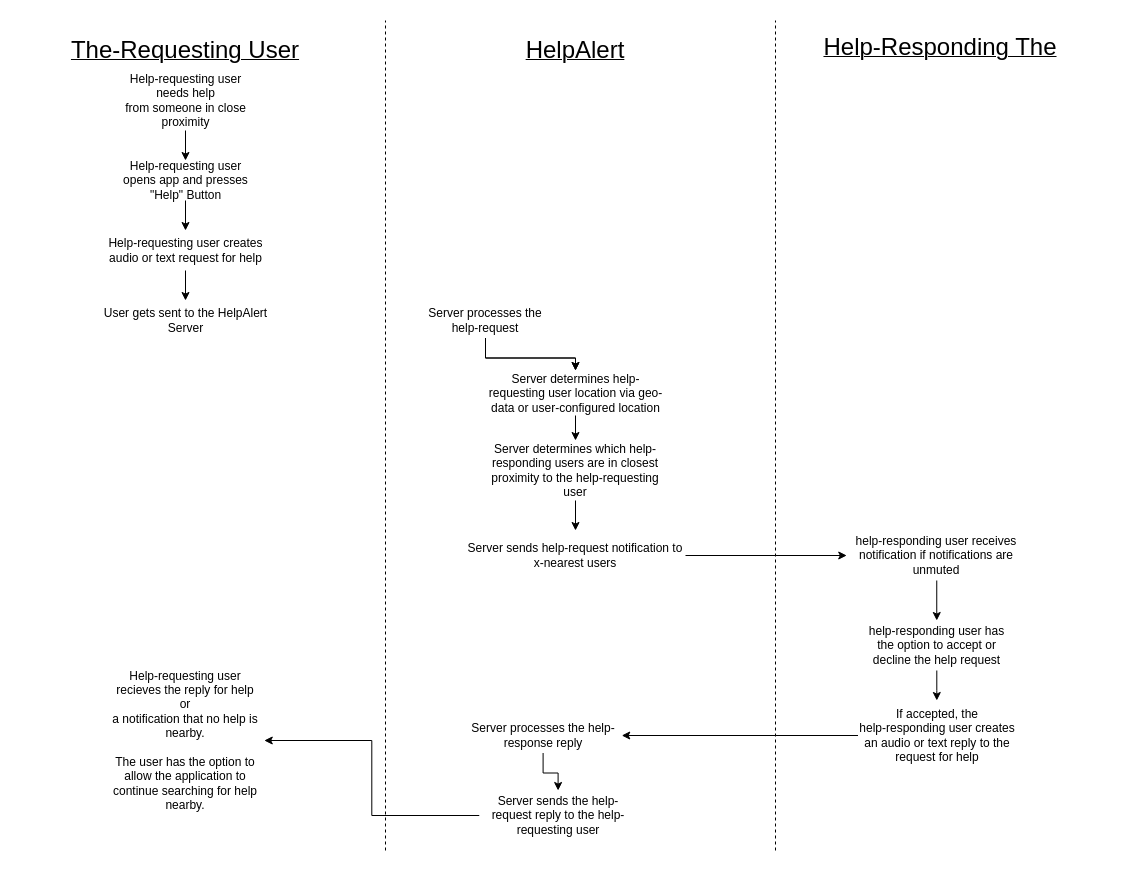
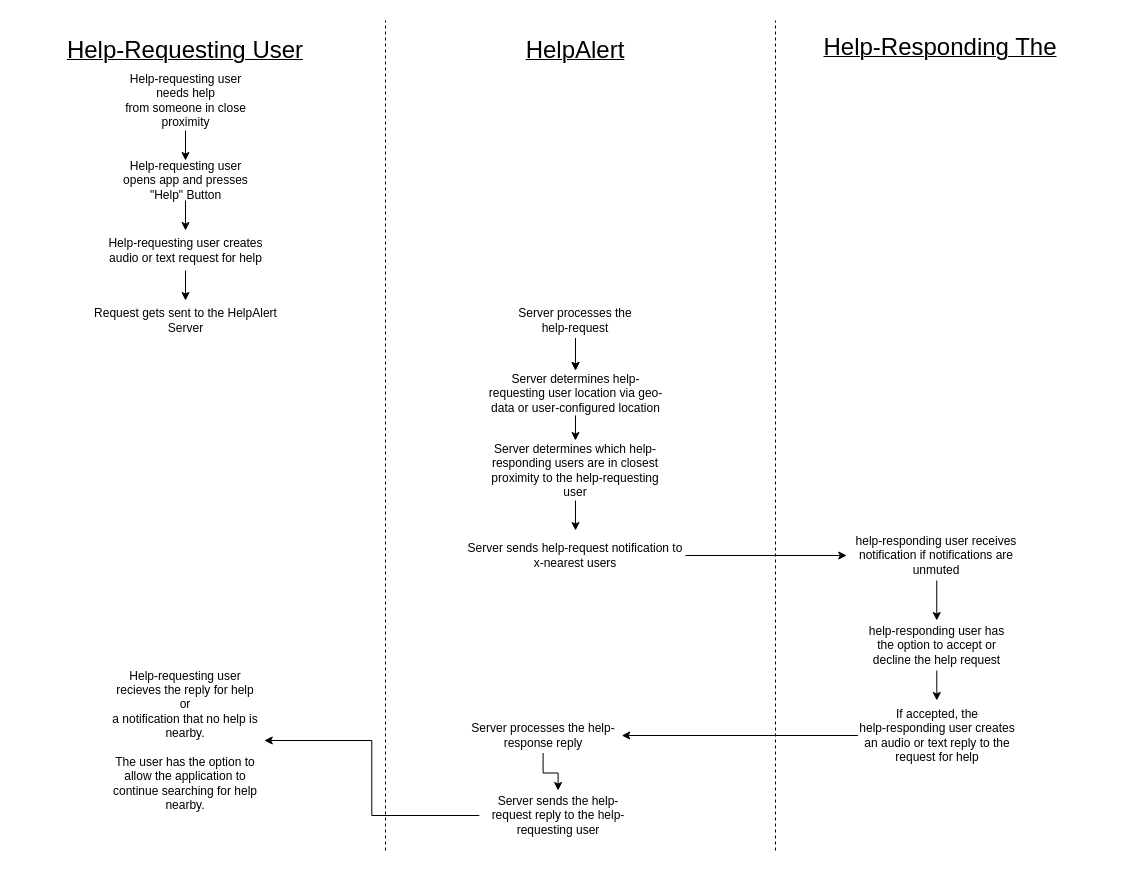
(186, 51) -> (186, 51)
(186, 321) -> (186, 321)
(486, 321) -> (576, 321)
